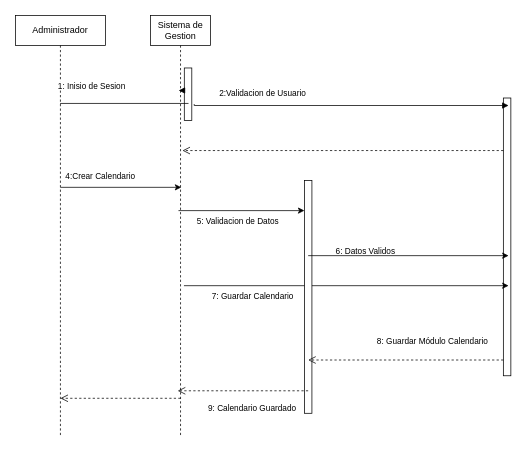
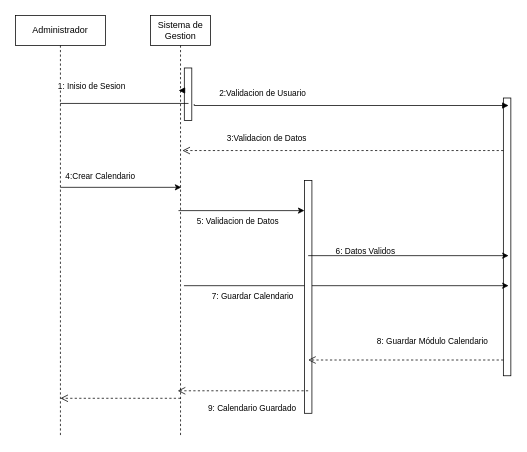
none -> (267, 143)
